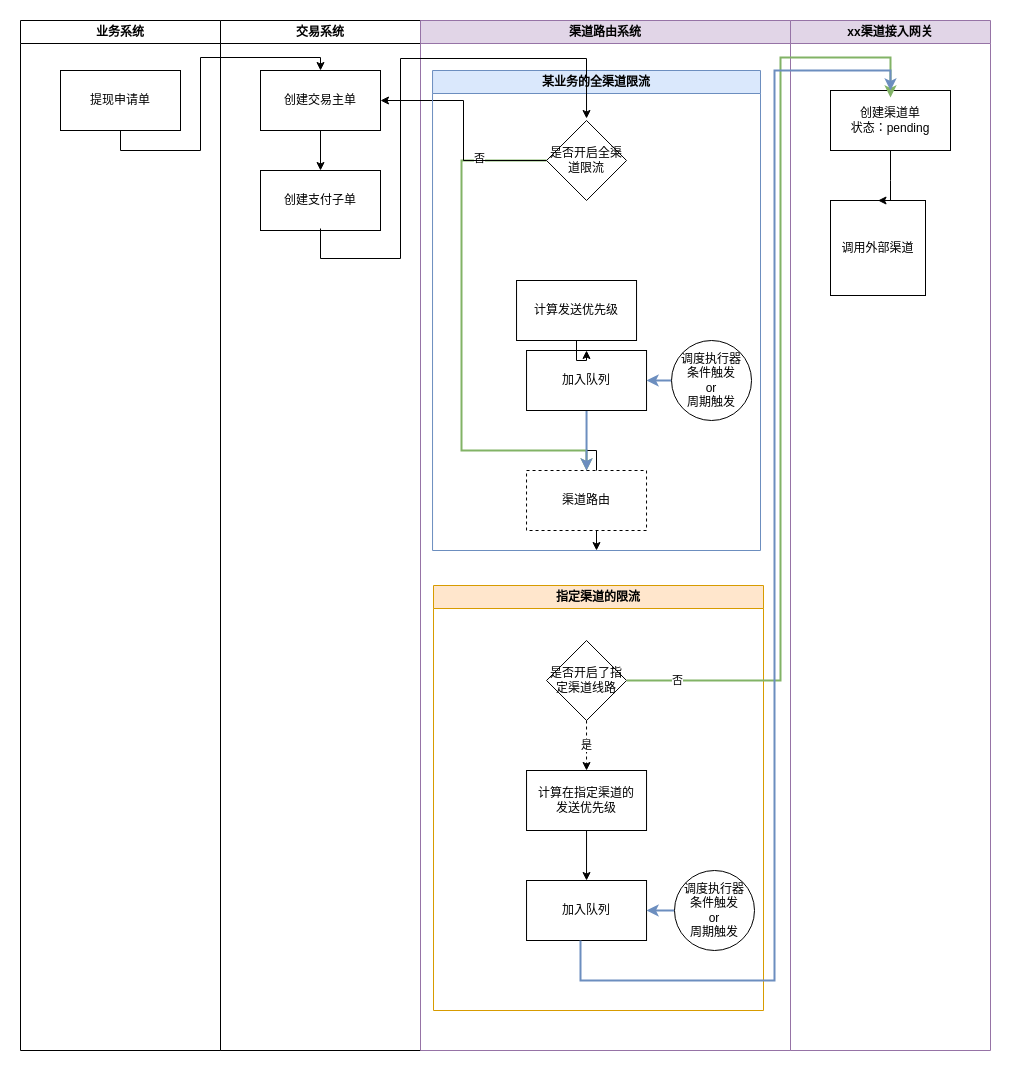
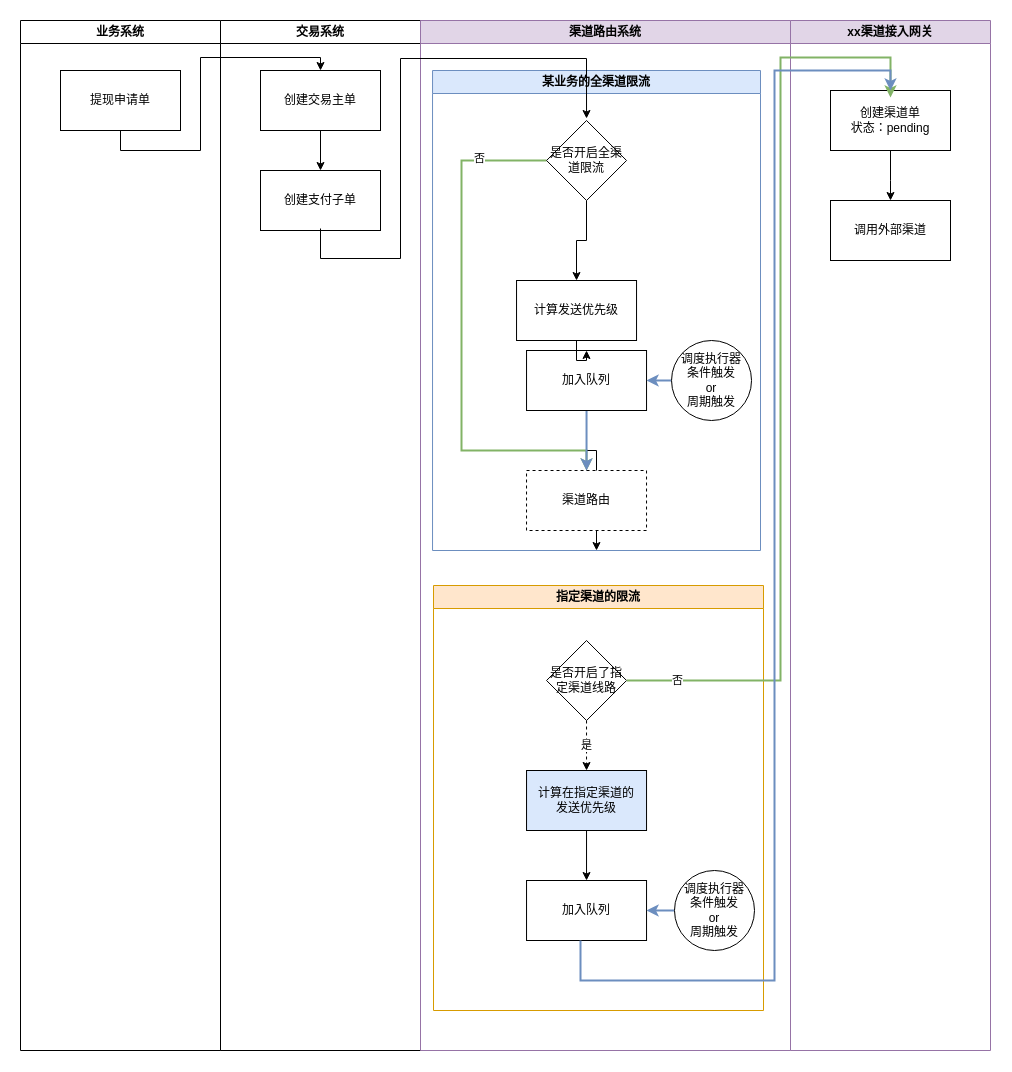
(454, 101) -> (586, 241)
(878, 248) -> (891, 231)
(587, 801) -> (587, 801)
